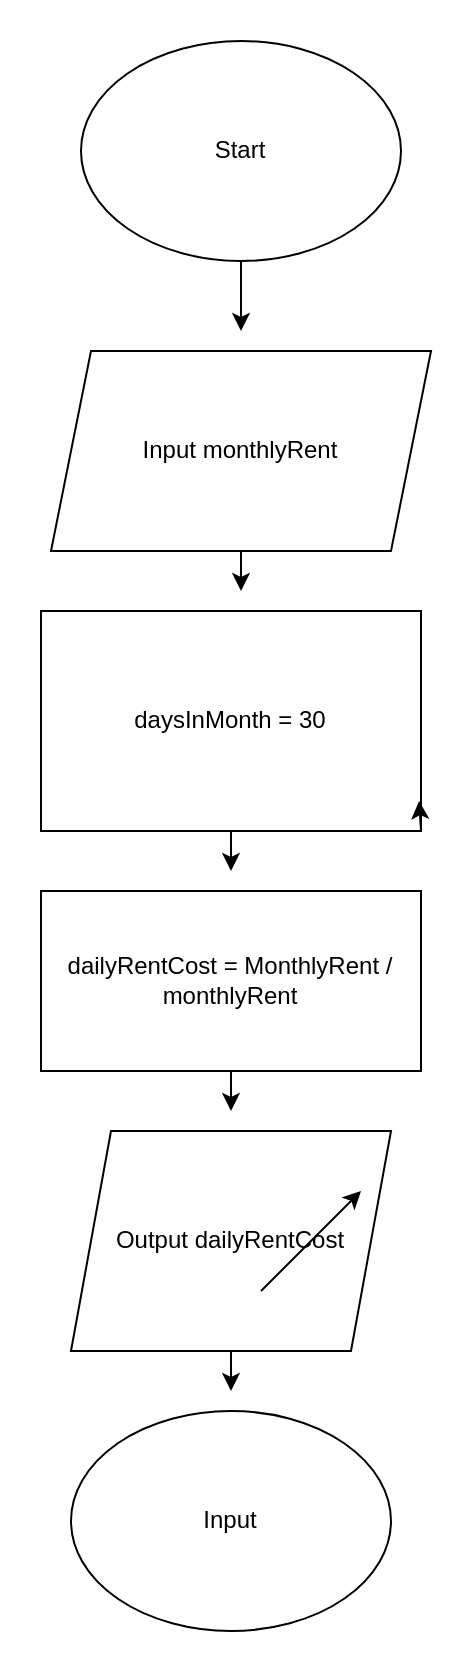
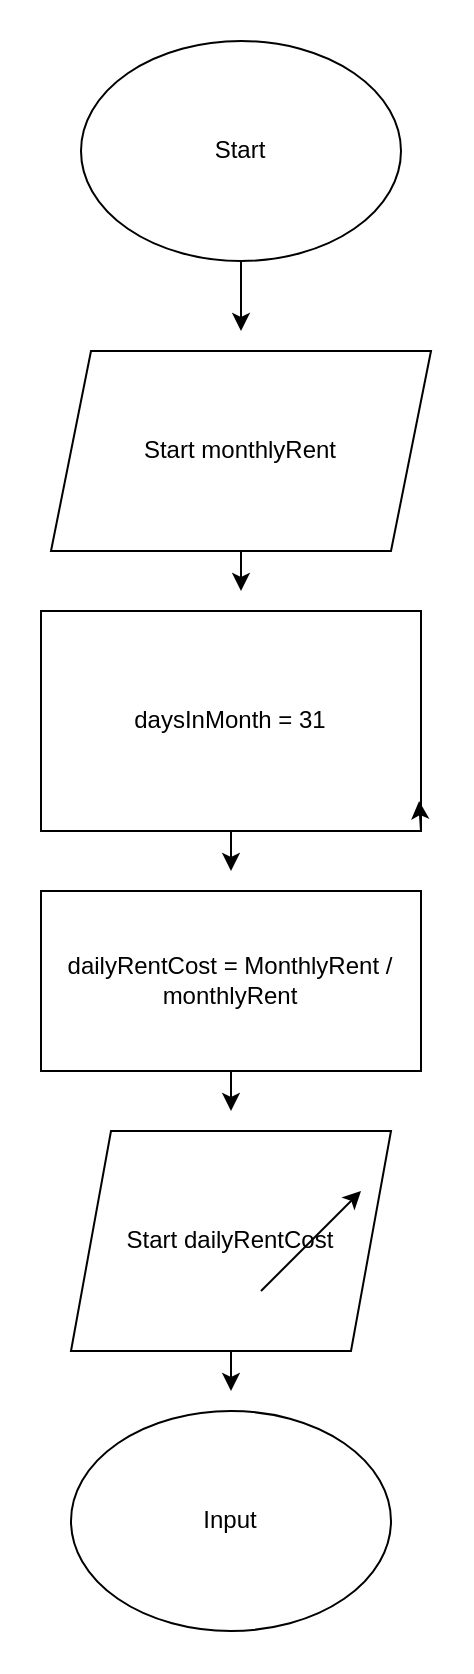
(241, 451) -> (241, 451)
(231, 721) -> (231, 721)
(231, 1241) -> (231, 1241)
